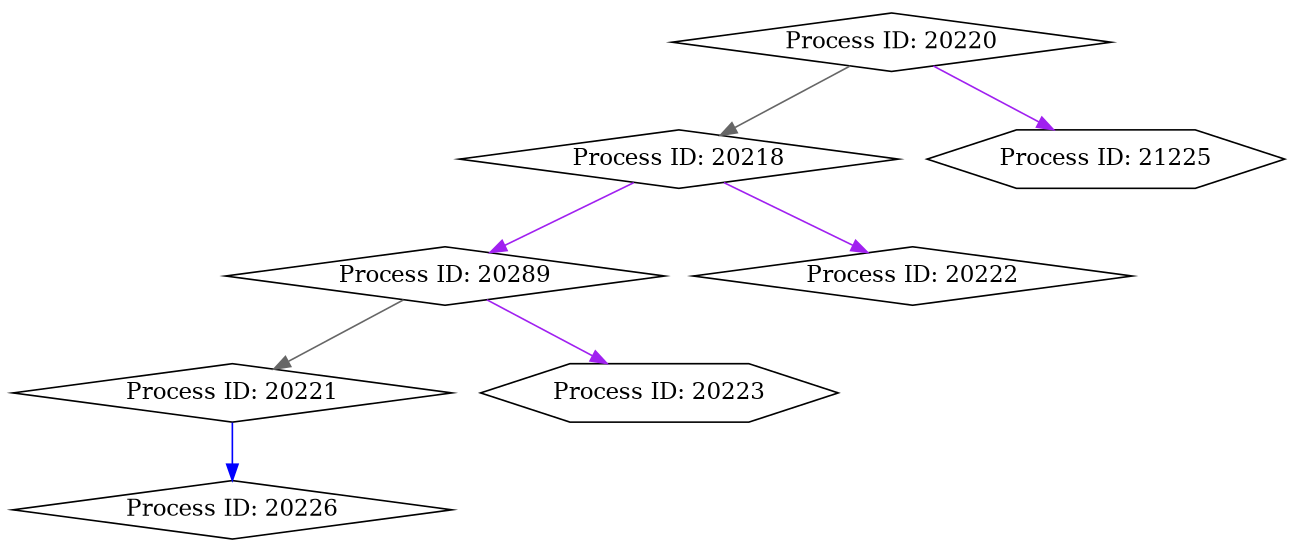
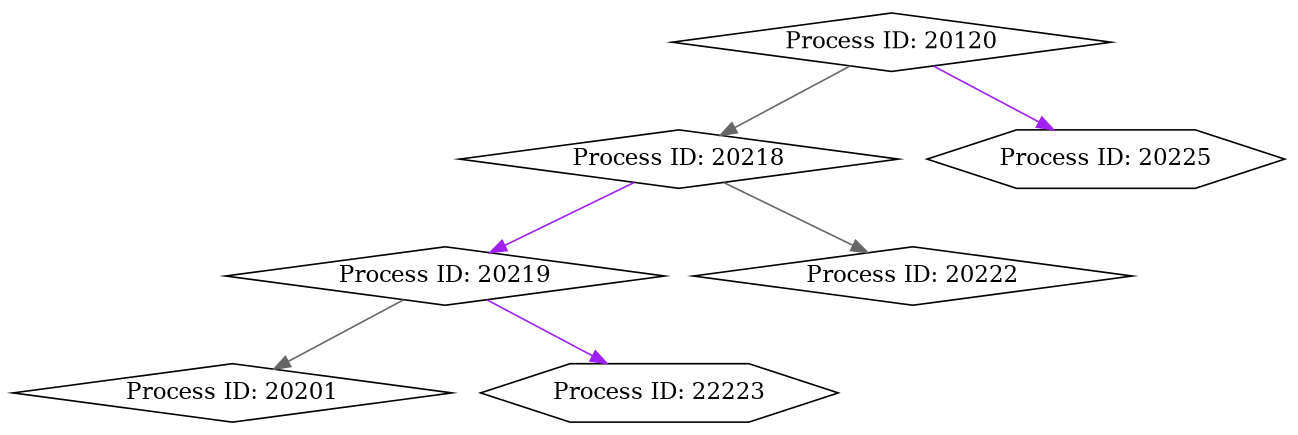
(892, 42) -> (892, 42)
(1106, 159) -> (1106, 159)
(788, 214) -> (788, 214)
(445, 276) -> (445, 276)
(232, 393) -> (232, 393)
(659, 393) -> (659, 393)
(232, 510) -> none
